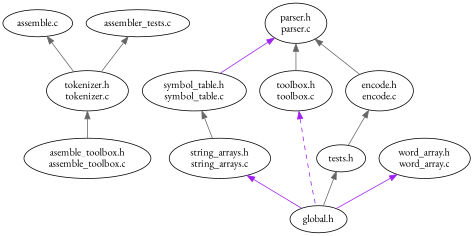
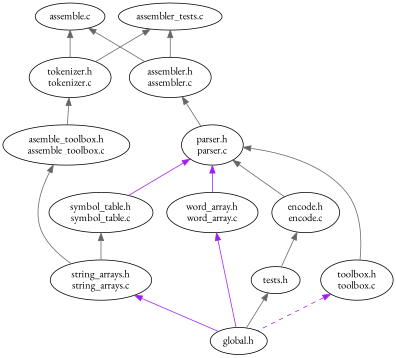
none -> (170, 77)
none -> (212, 183)
none -> (39, 223)
